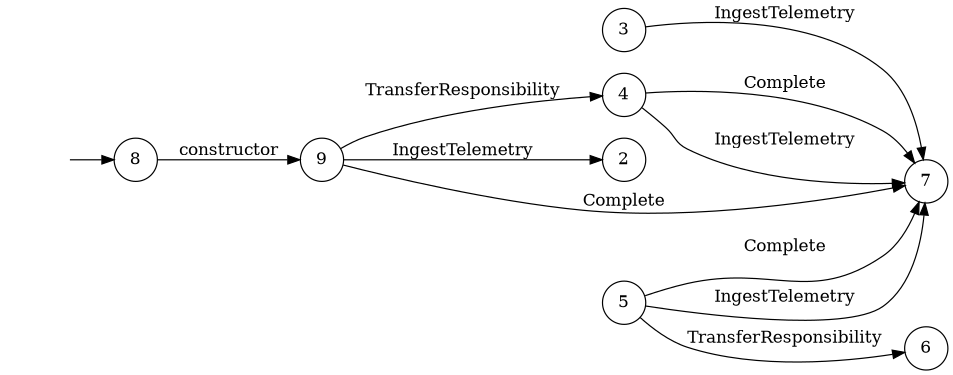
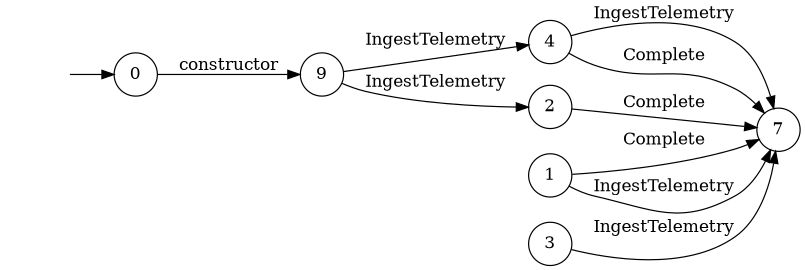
(463, 91) -> (436, 40)
(136, 160) -> (136, 74)
(617, 212) -> (658, 118)
(624, 303) -> (550, 175)
(926, 348) -> none
